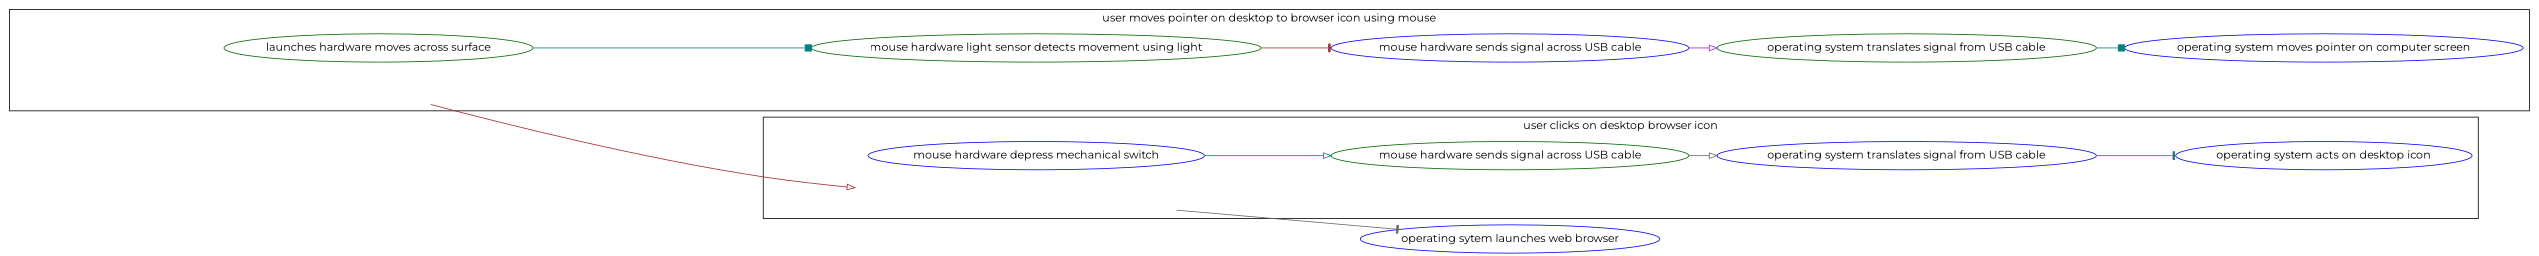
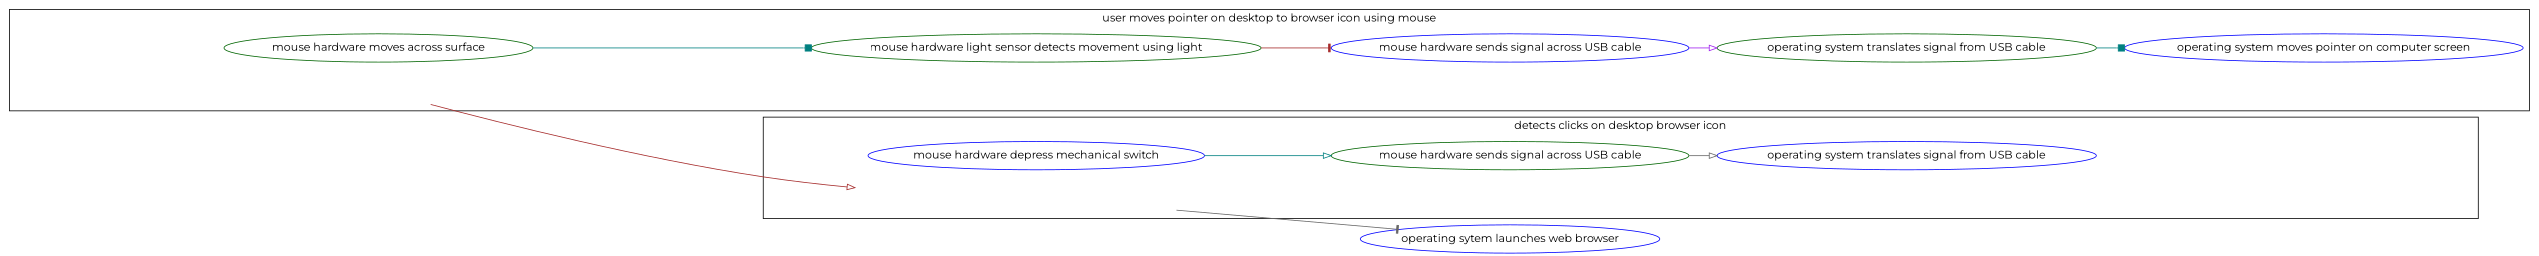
(378, 48) -> (378, 48)
(1621, 126) -> (1621, 126)
(2324, 156) -> none
